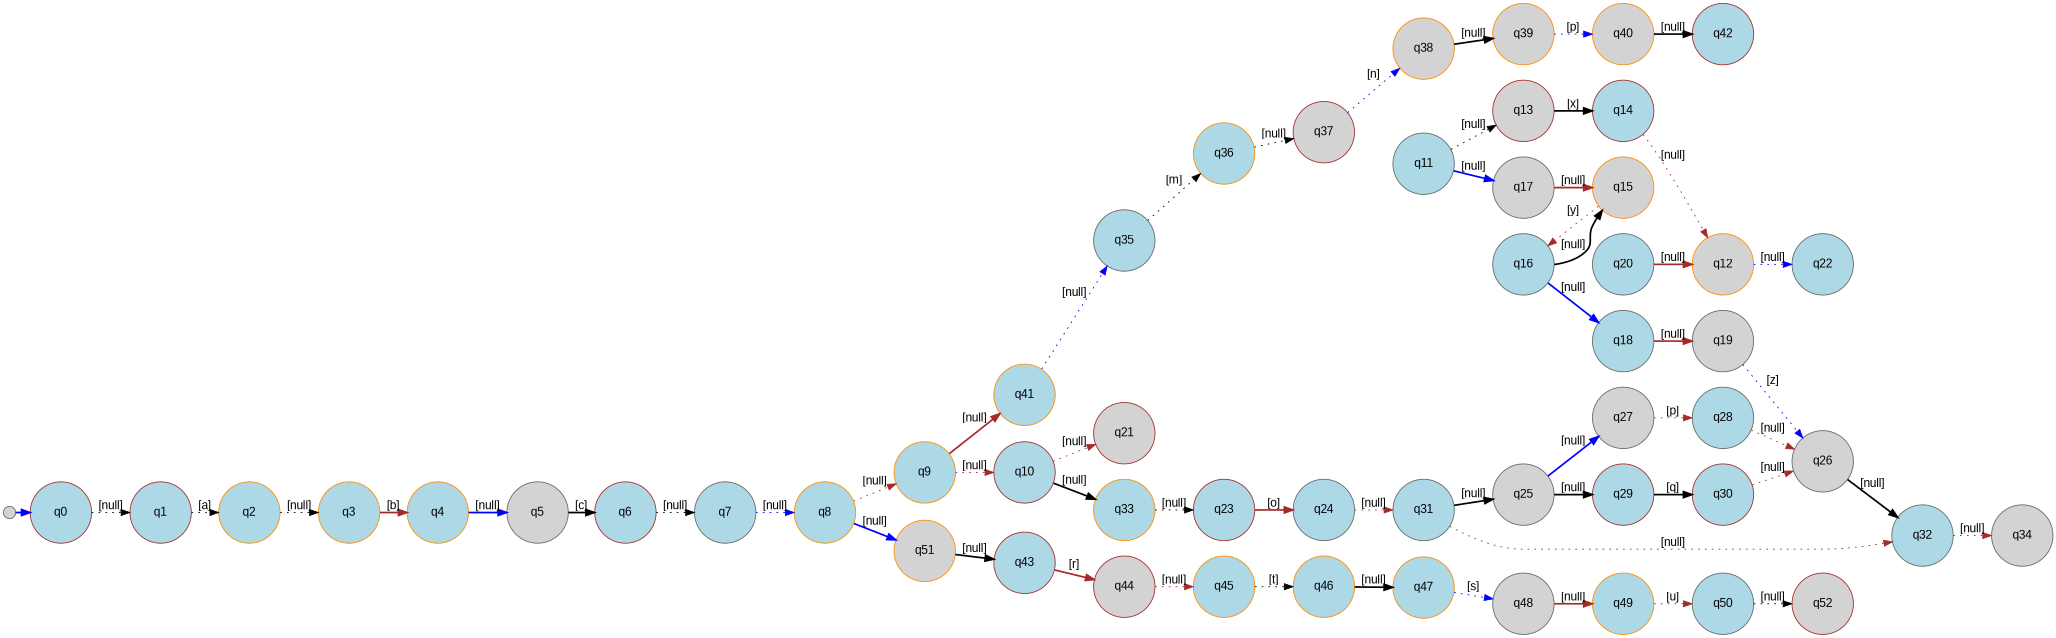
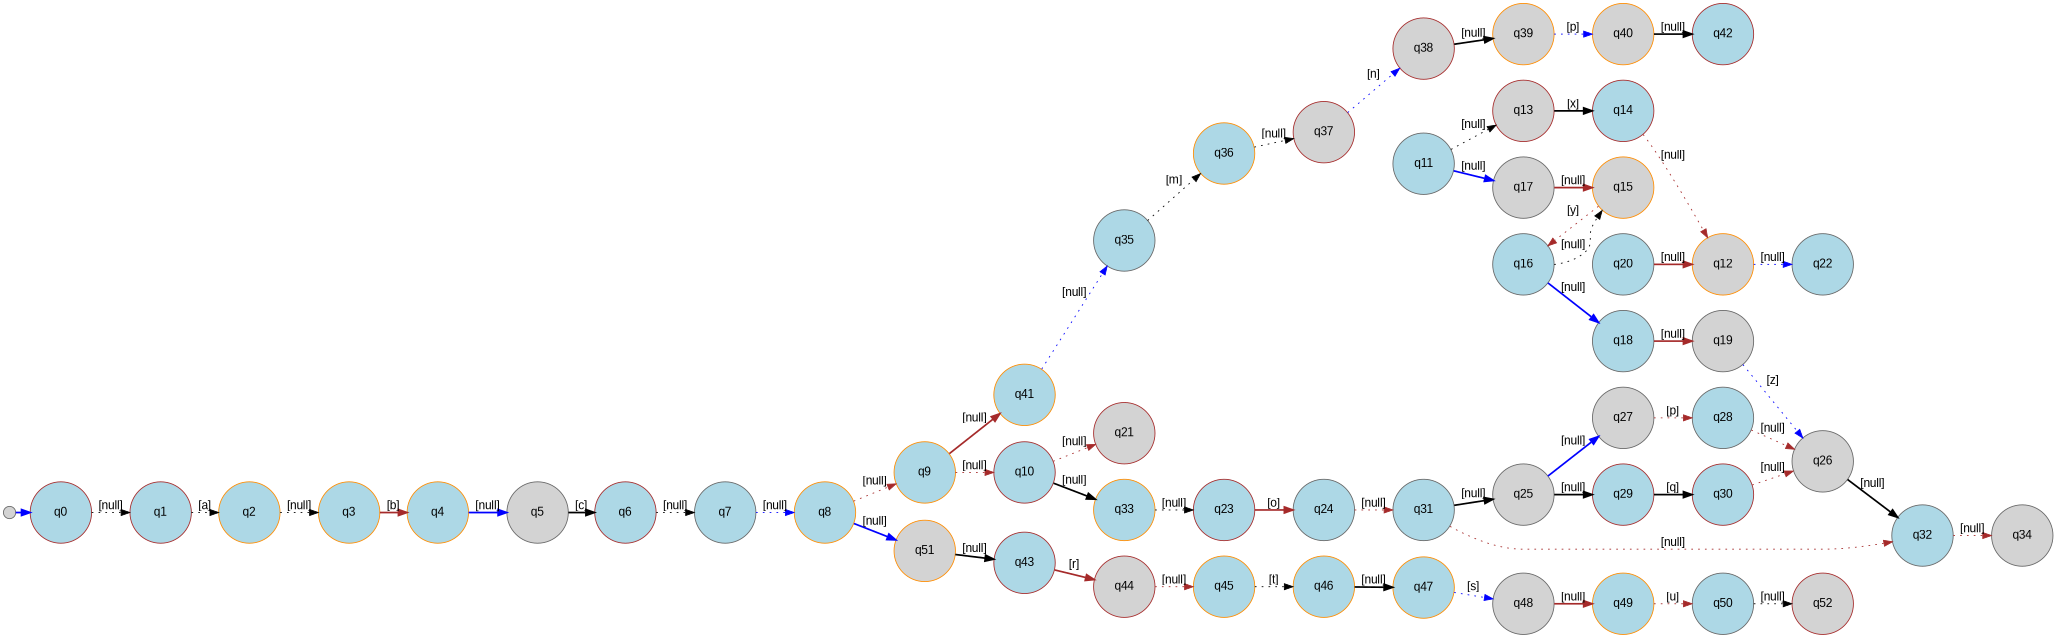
(1424, 49) -> (1424, 49)
(1586, 251) -> (1586, 251)
